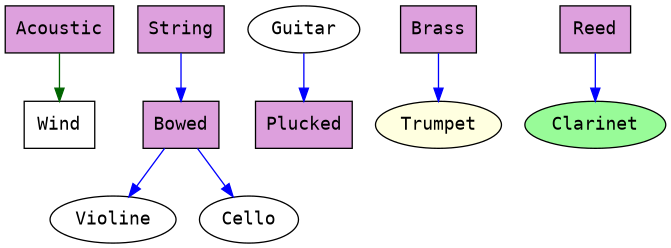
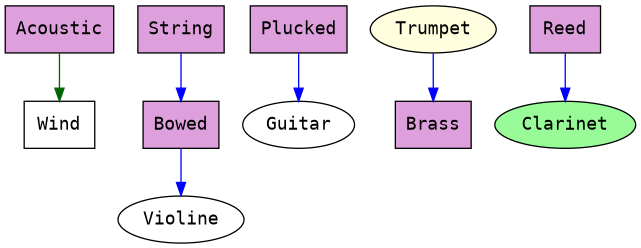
(304, 71) -> (299, 71)
(438, 71) -> (433, 71)
(249, 220) -> none
